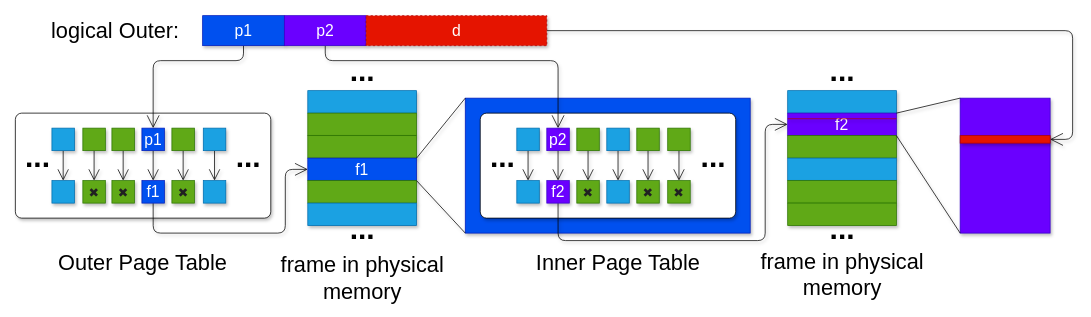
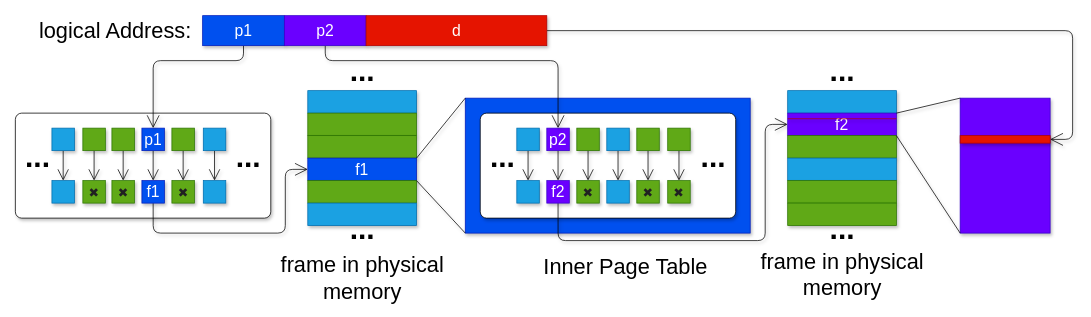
(116, 30) -> (116, 30)
(457, 30) -> (457, 30)
(143, 263) -> none
(618, 263) -> (626, 267)
